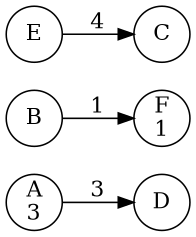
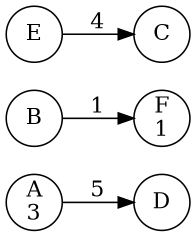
(98, 191) -> (98, 191)
